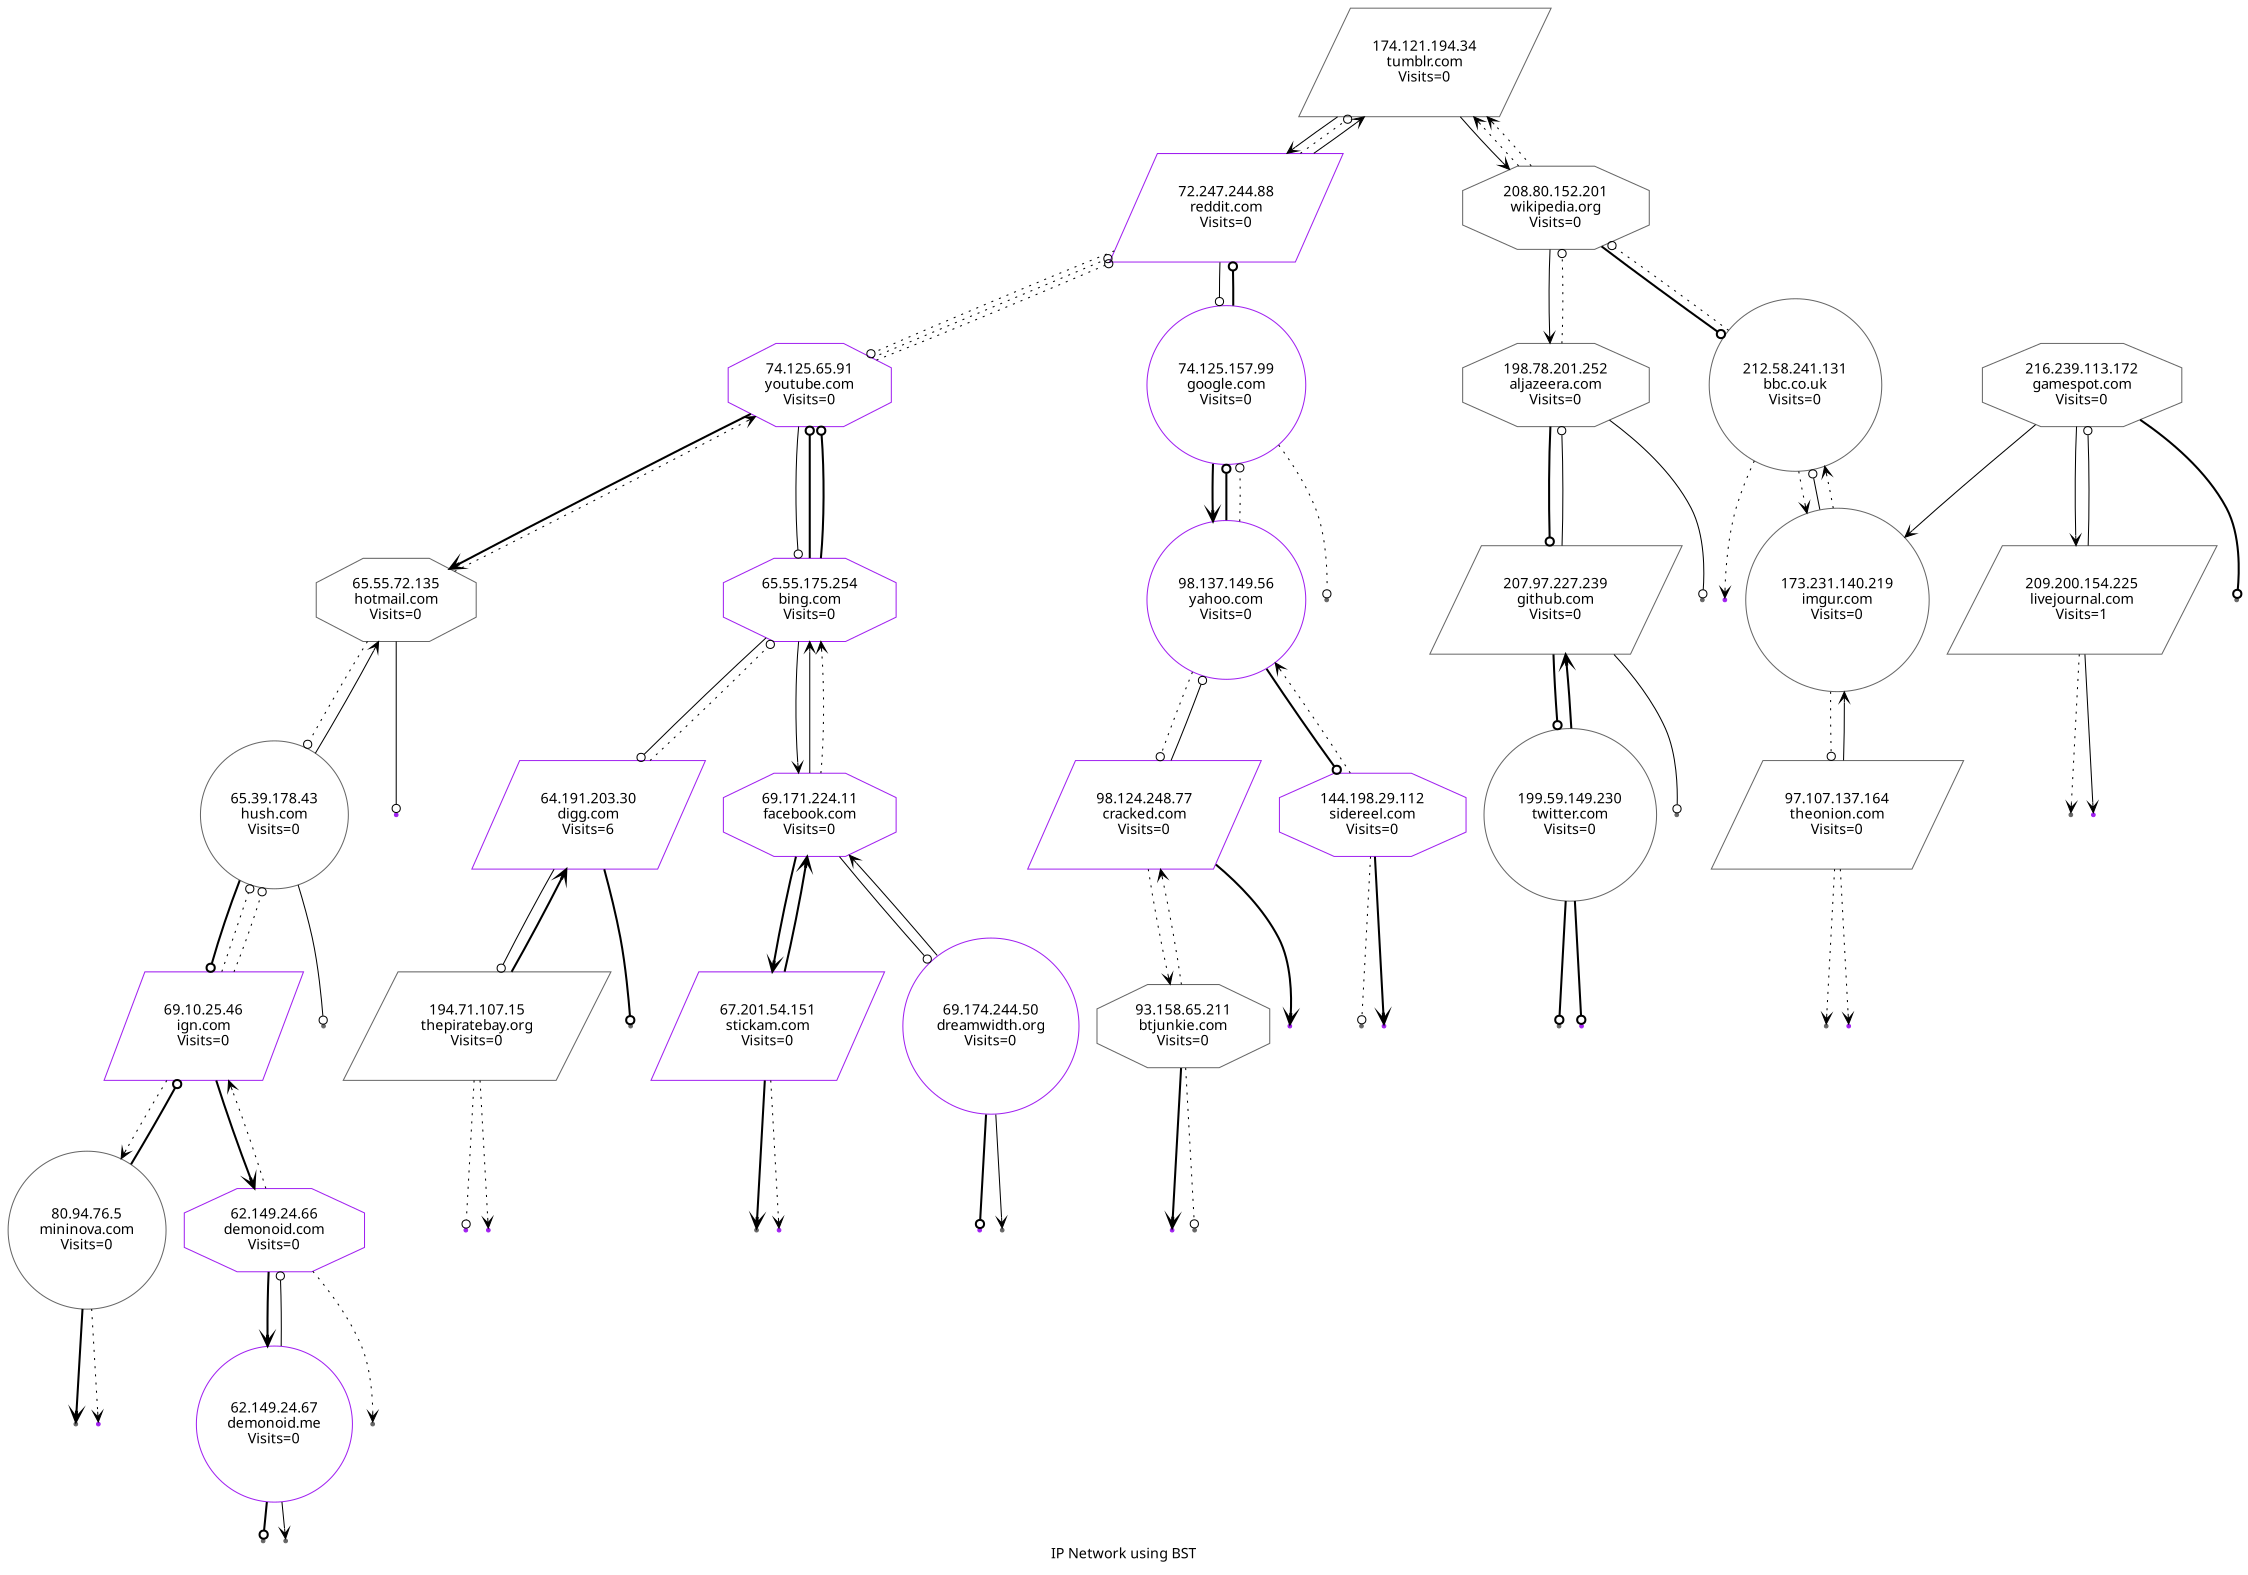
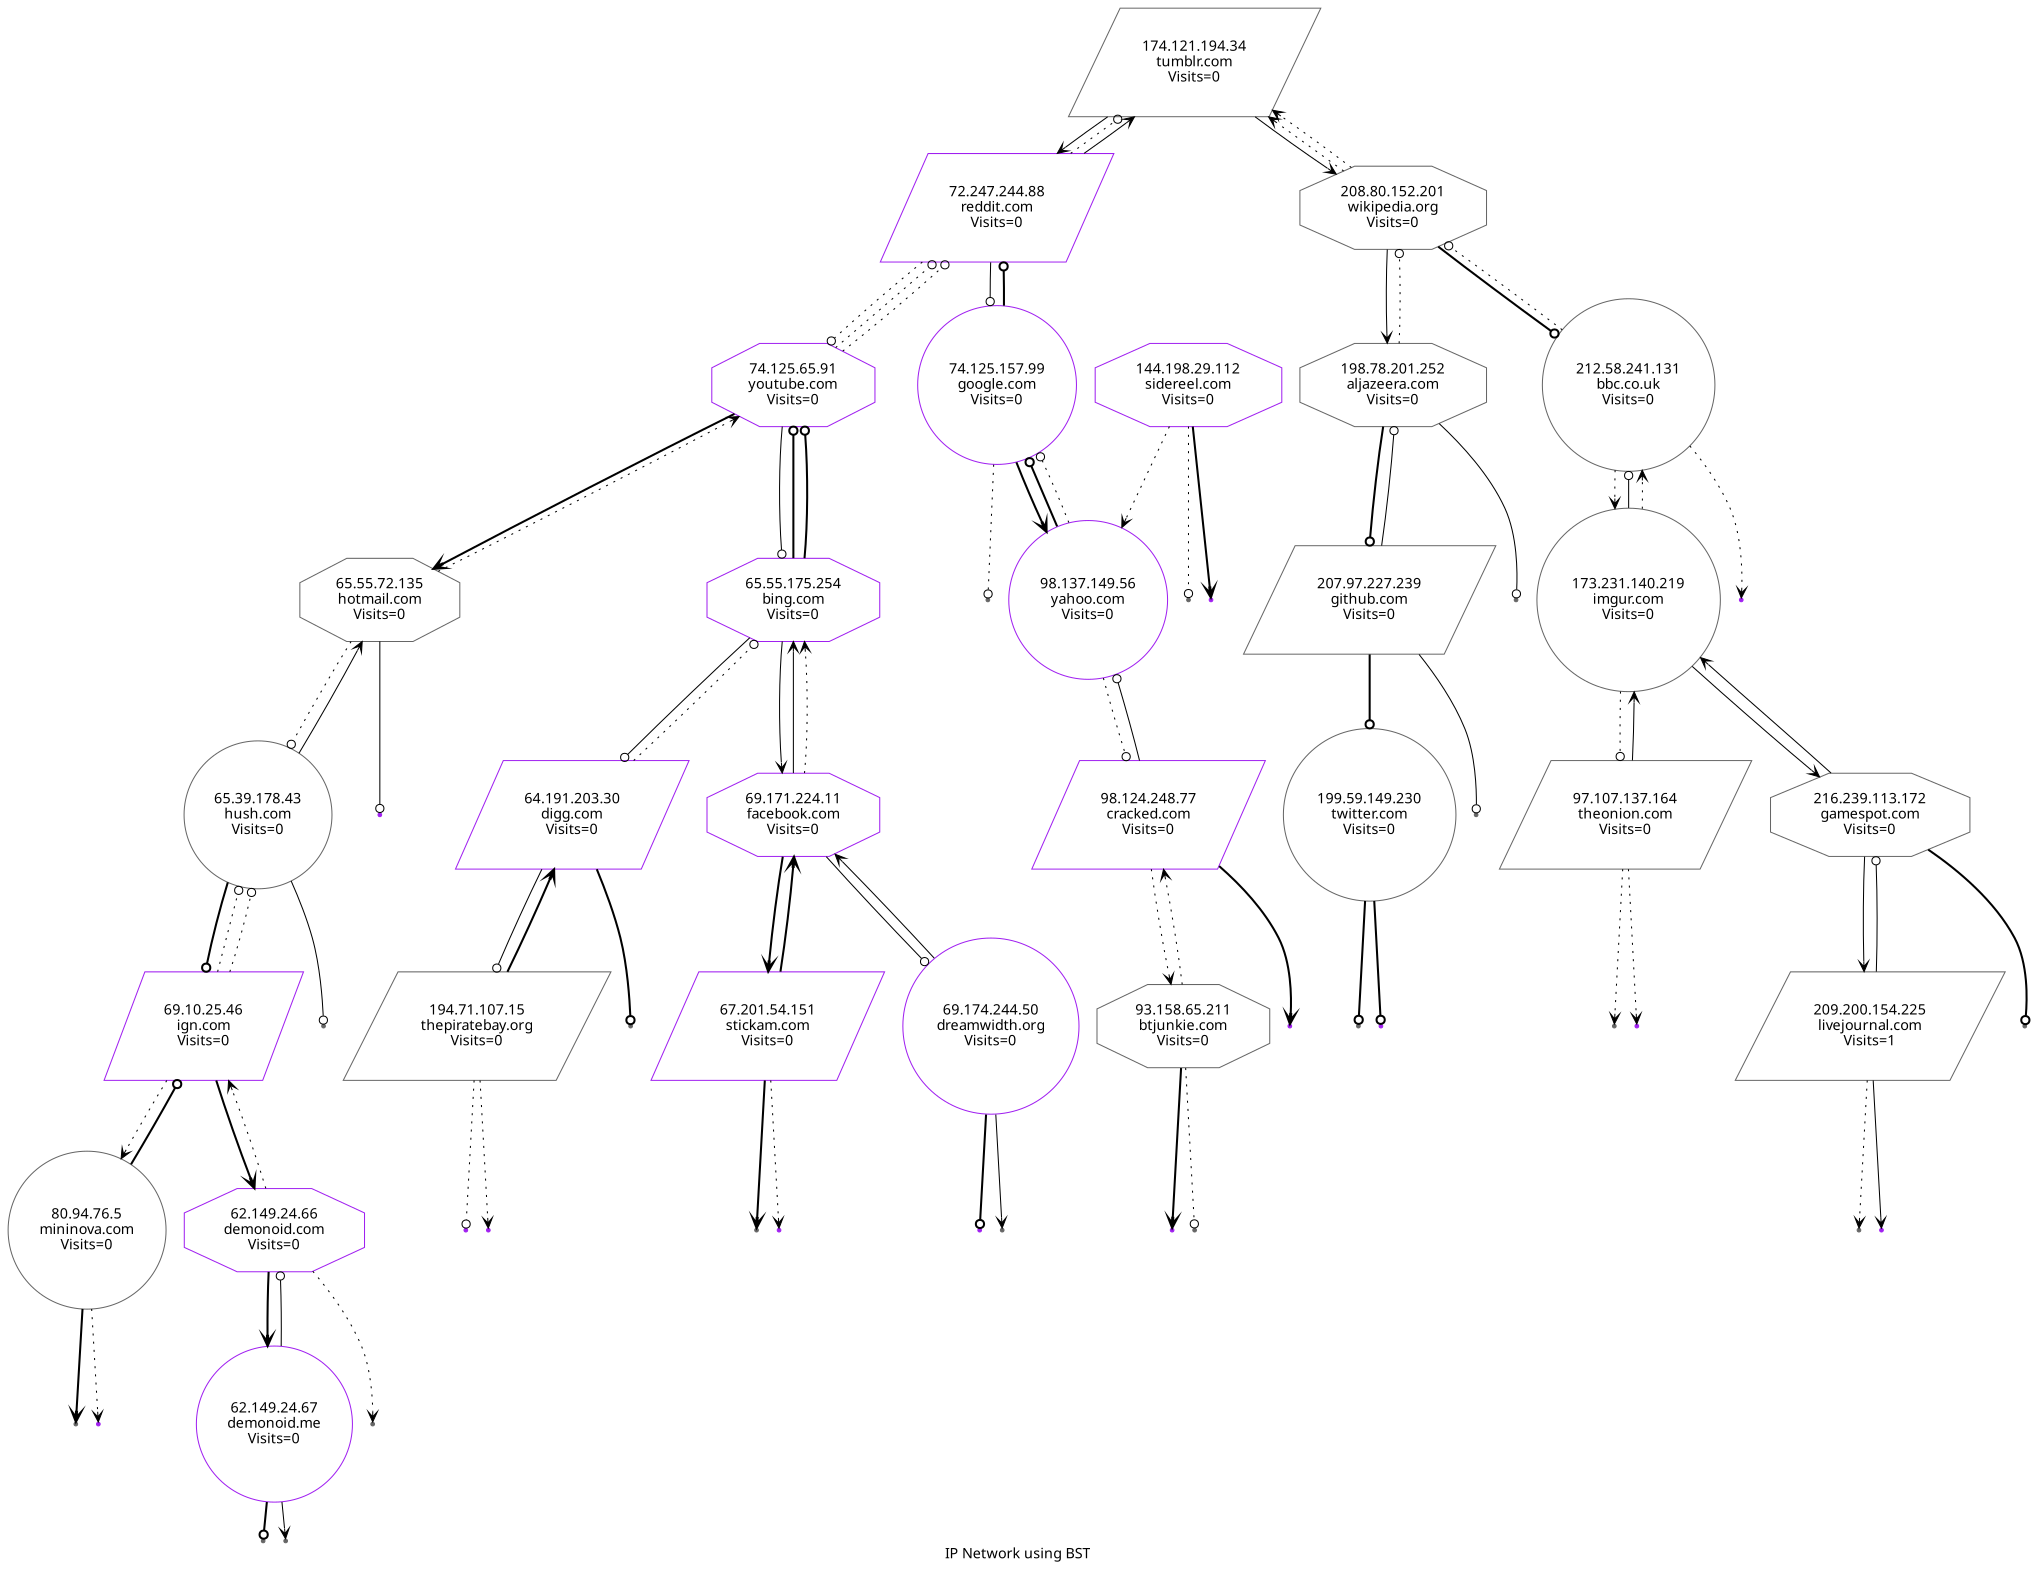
(1569, 697) -> none
(1300, 718) -> none
none -> (1751, 719)
(589, 815) -> (572, 815)
